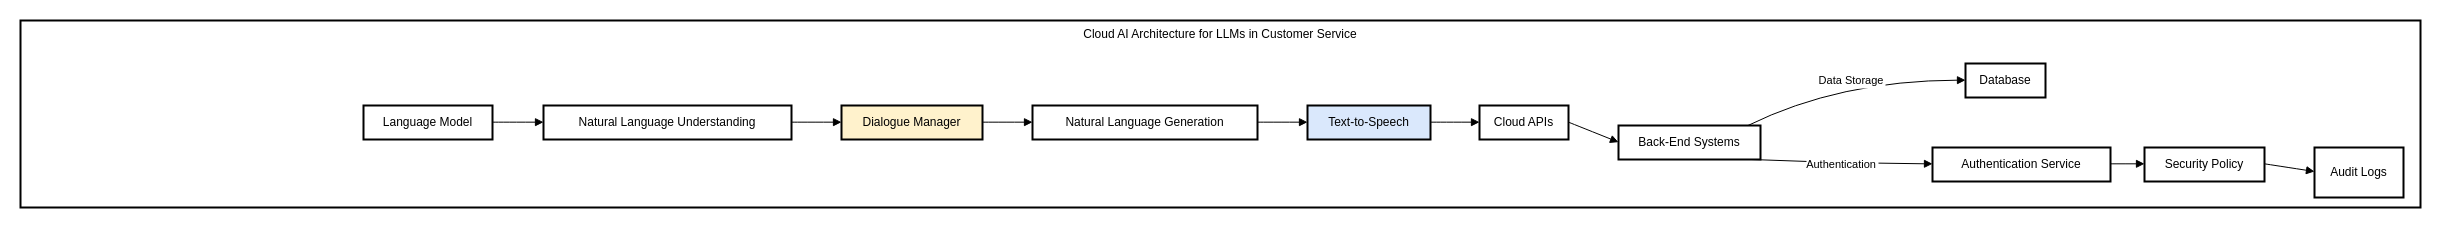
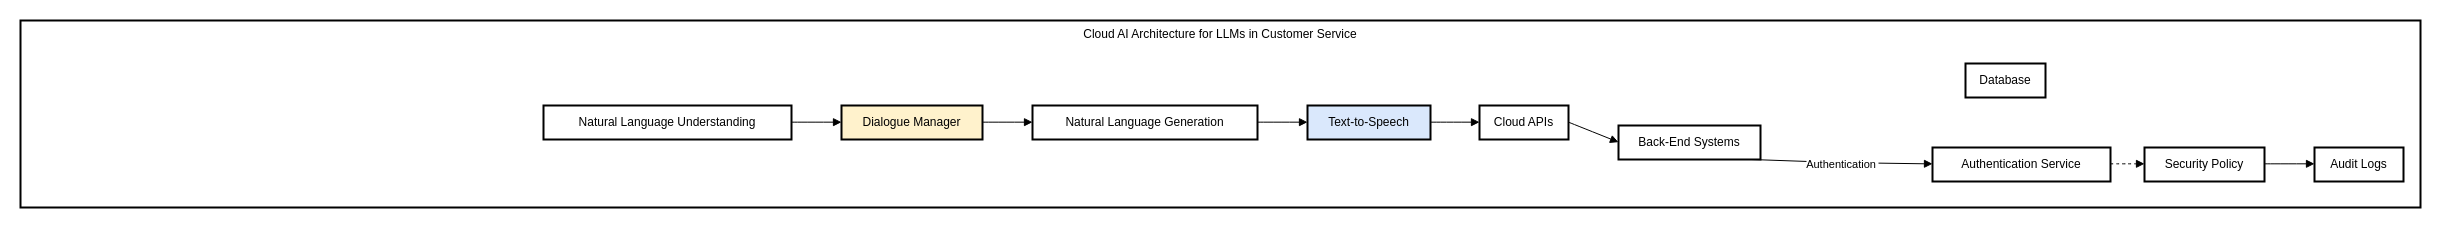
(1803, 103) -> none
(515, 122) -> none
(428, 123) -> none
(2123, 164) -> (2123, 164)
(2359, 173) -> (2359, 165)
